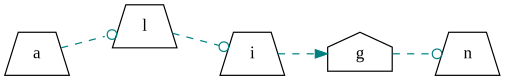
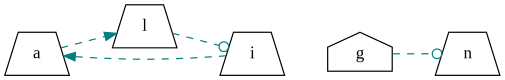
(83, 42) -> (83, 42)
(296, 54) -> (151, 59)
